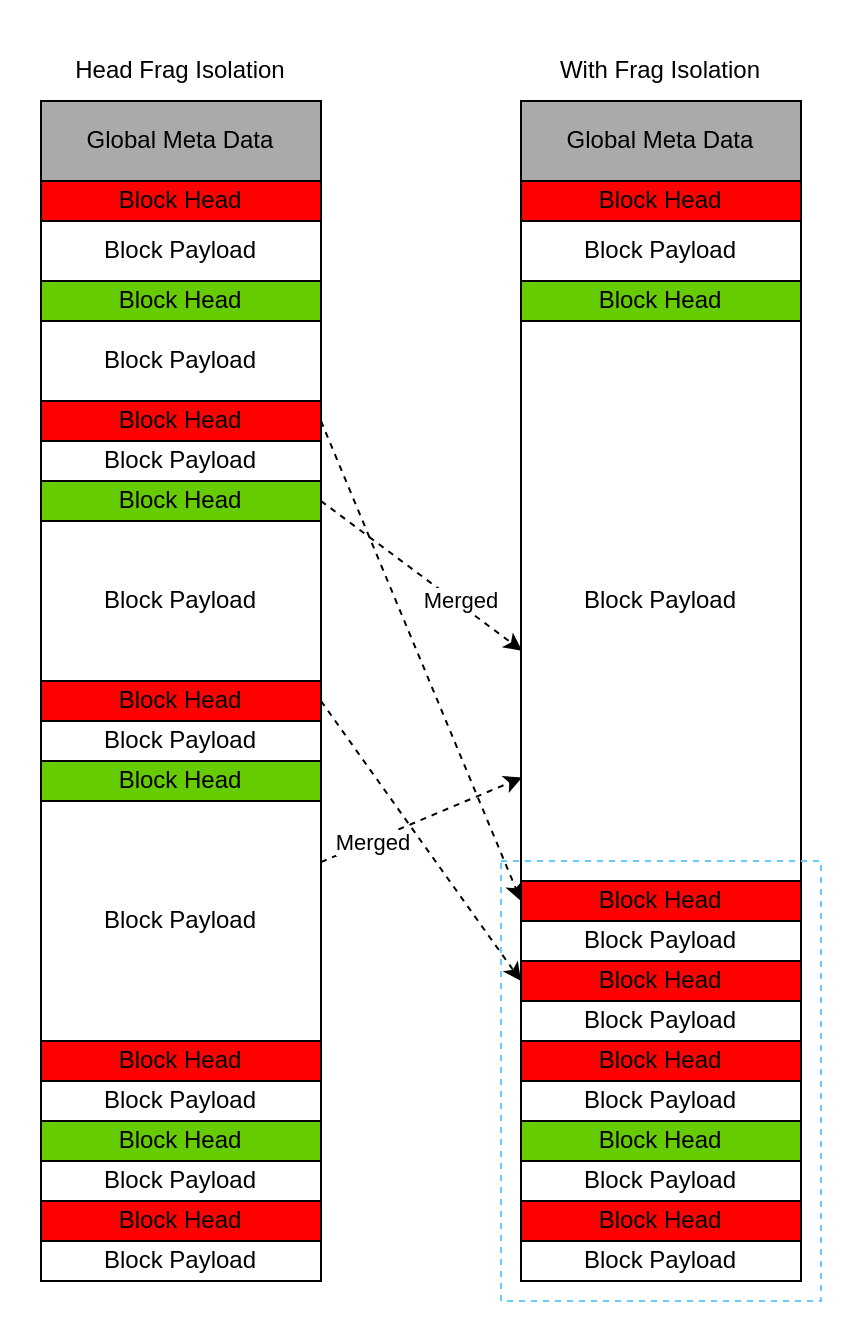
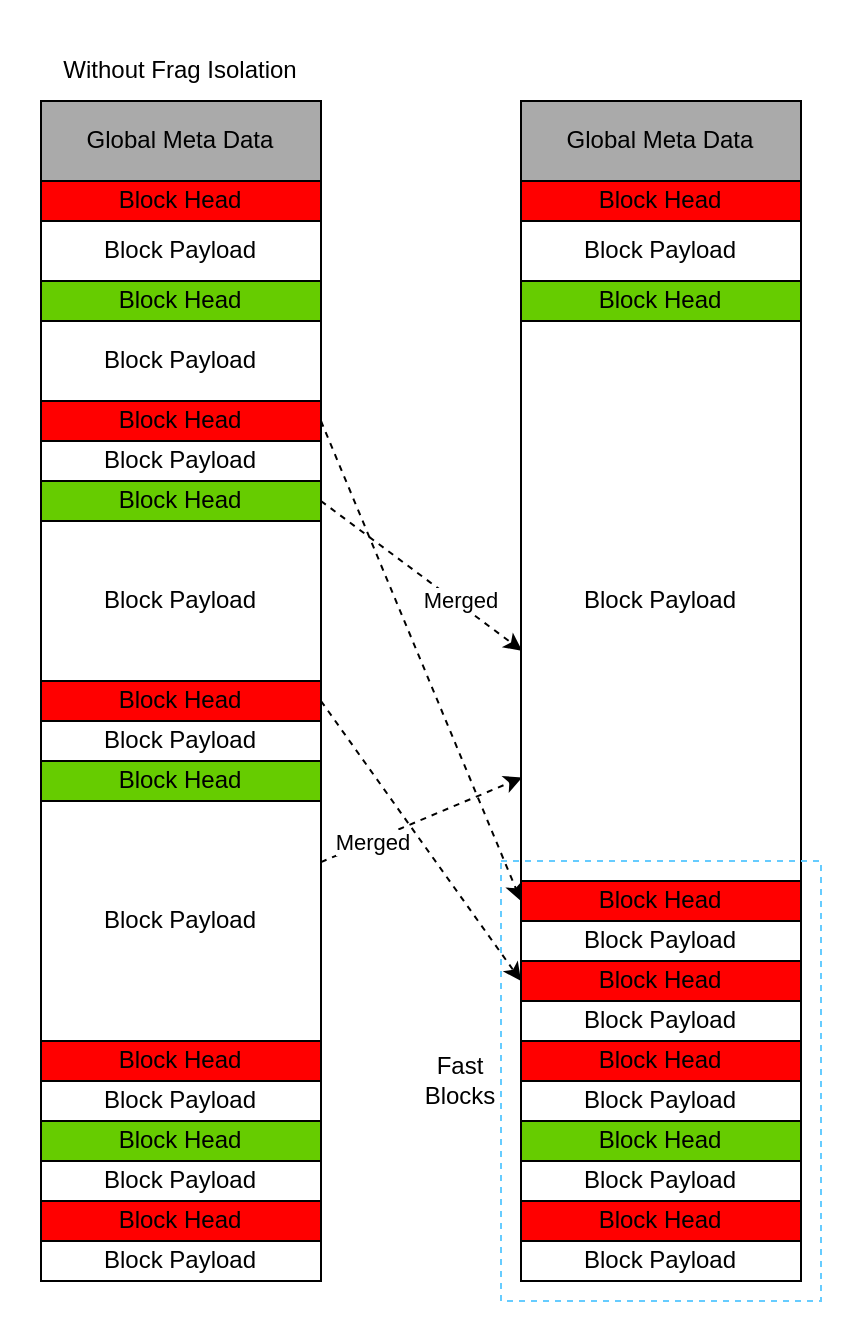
(181, 71) -> (181, 71)
(661, 71) -> none
none -> (461, 1081)
